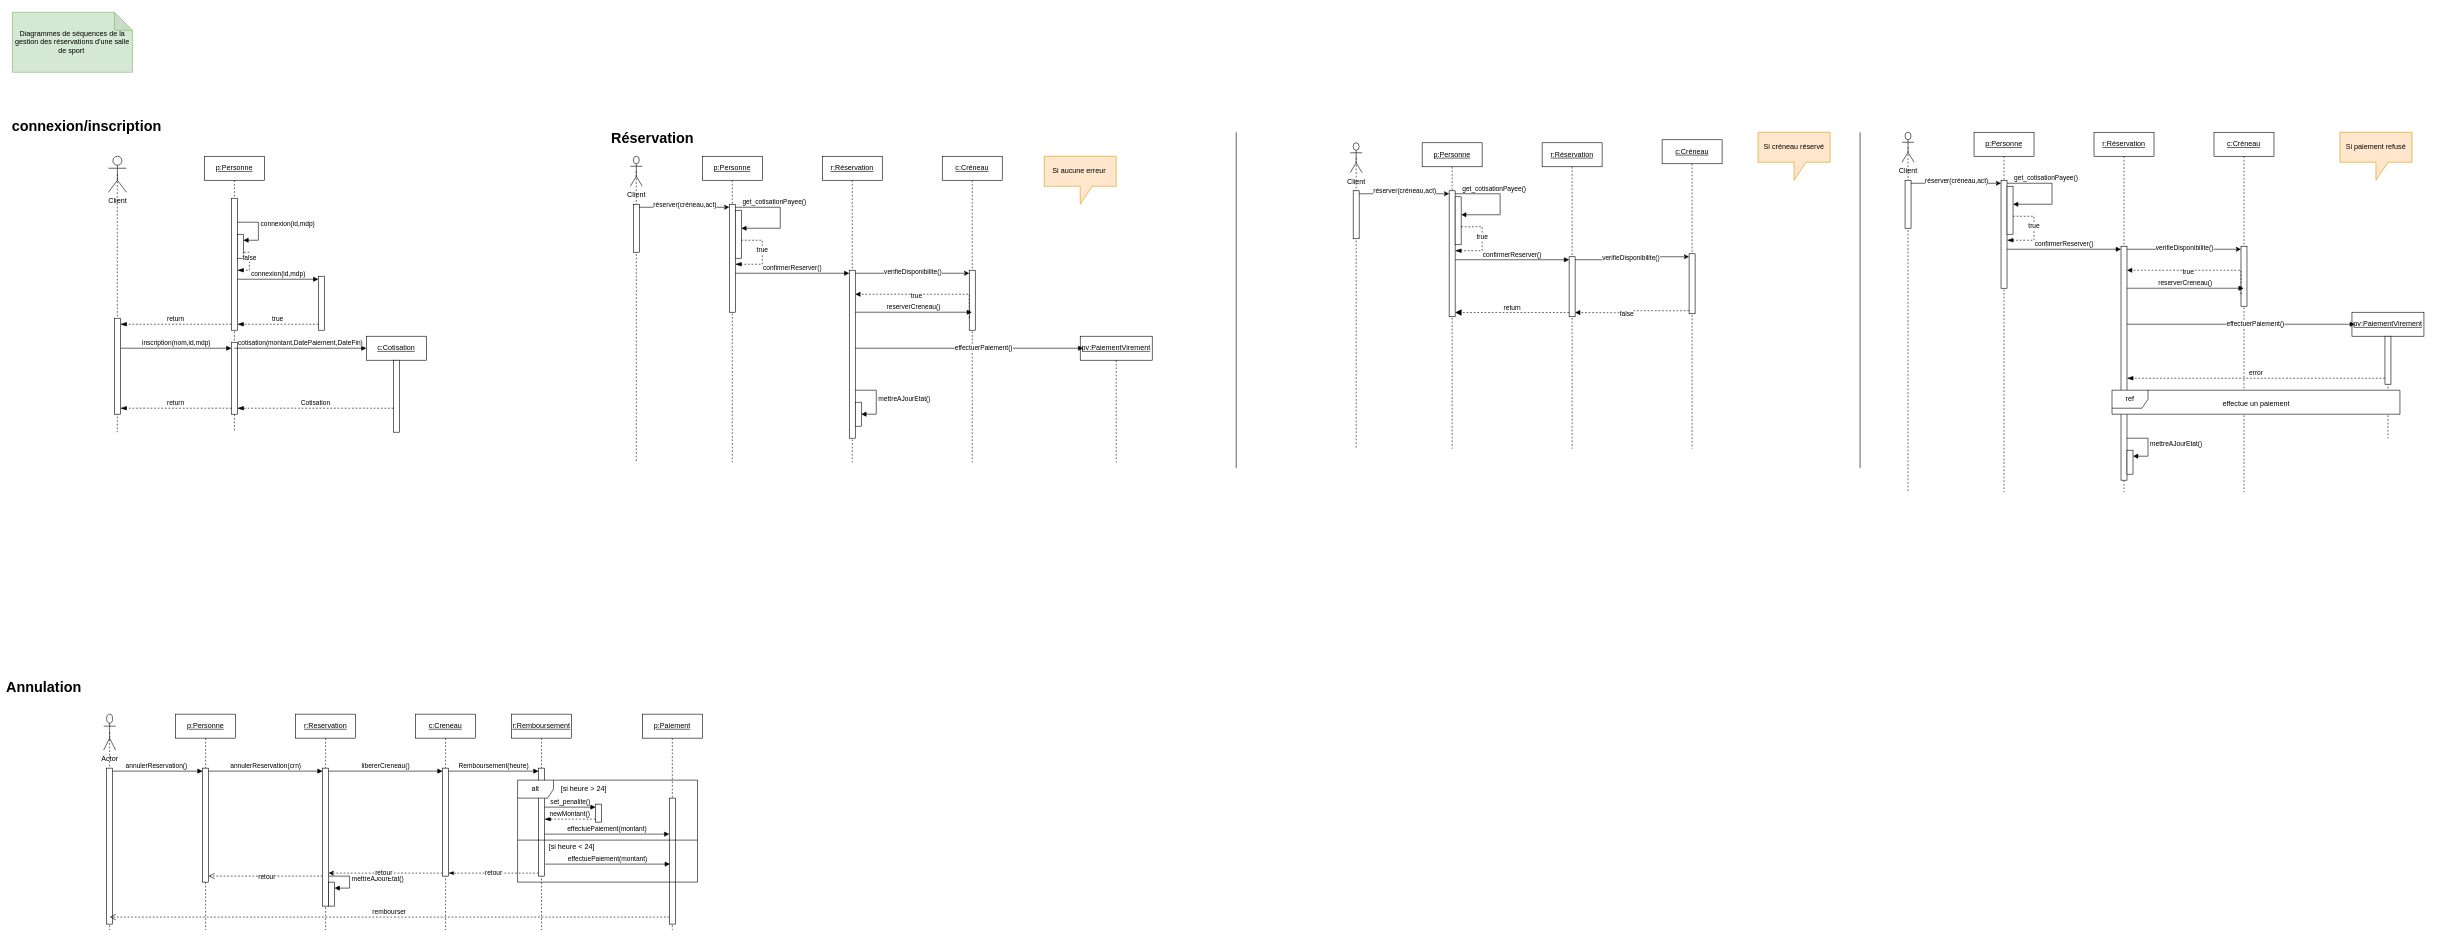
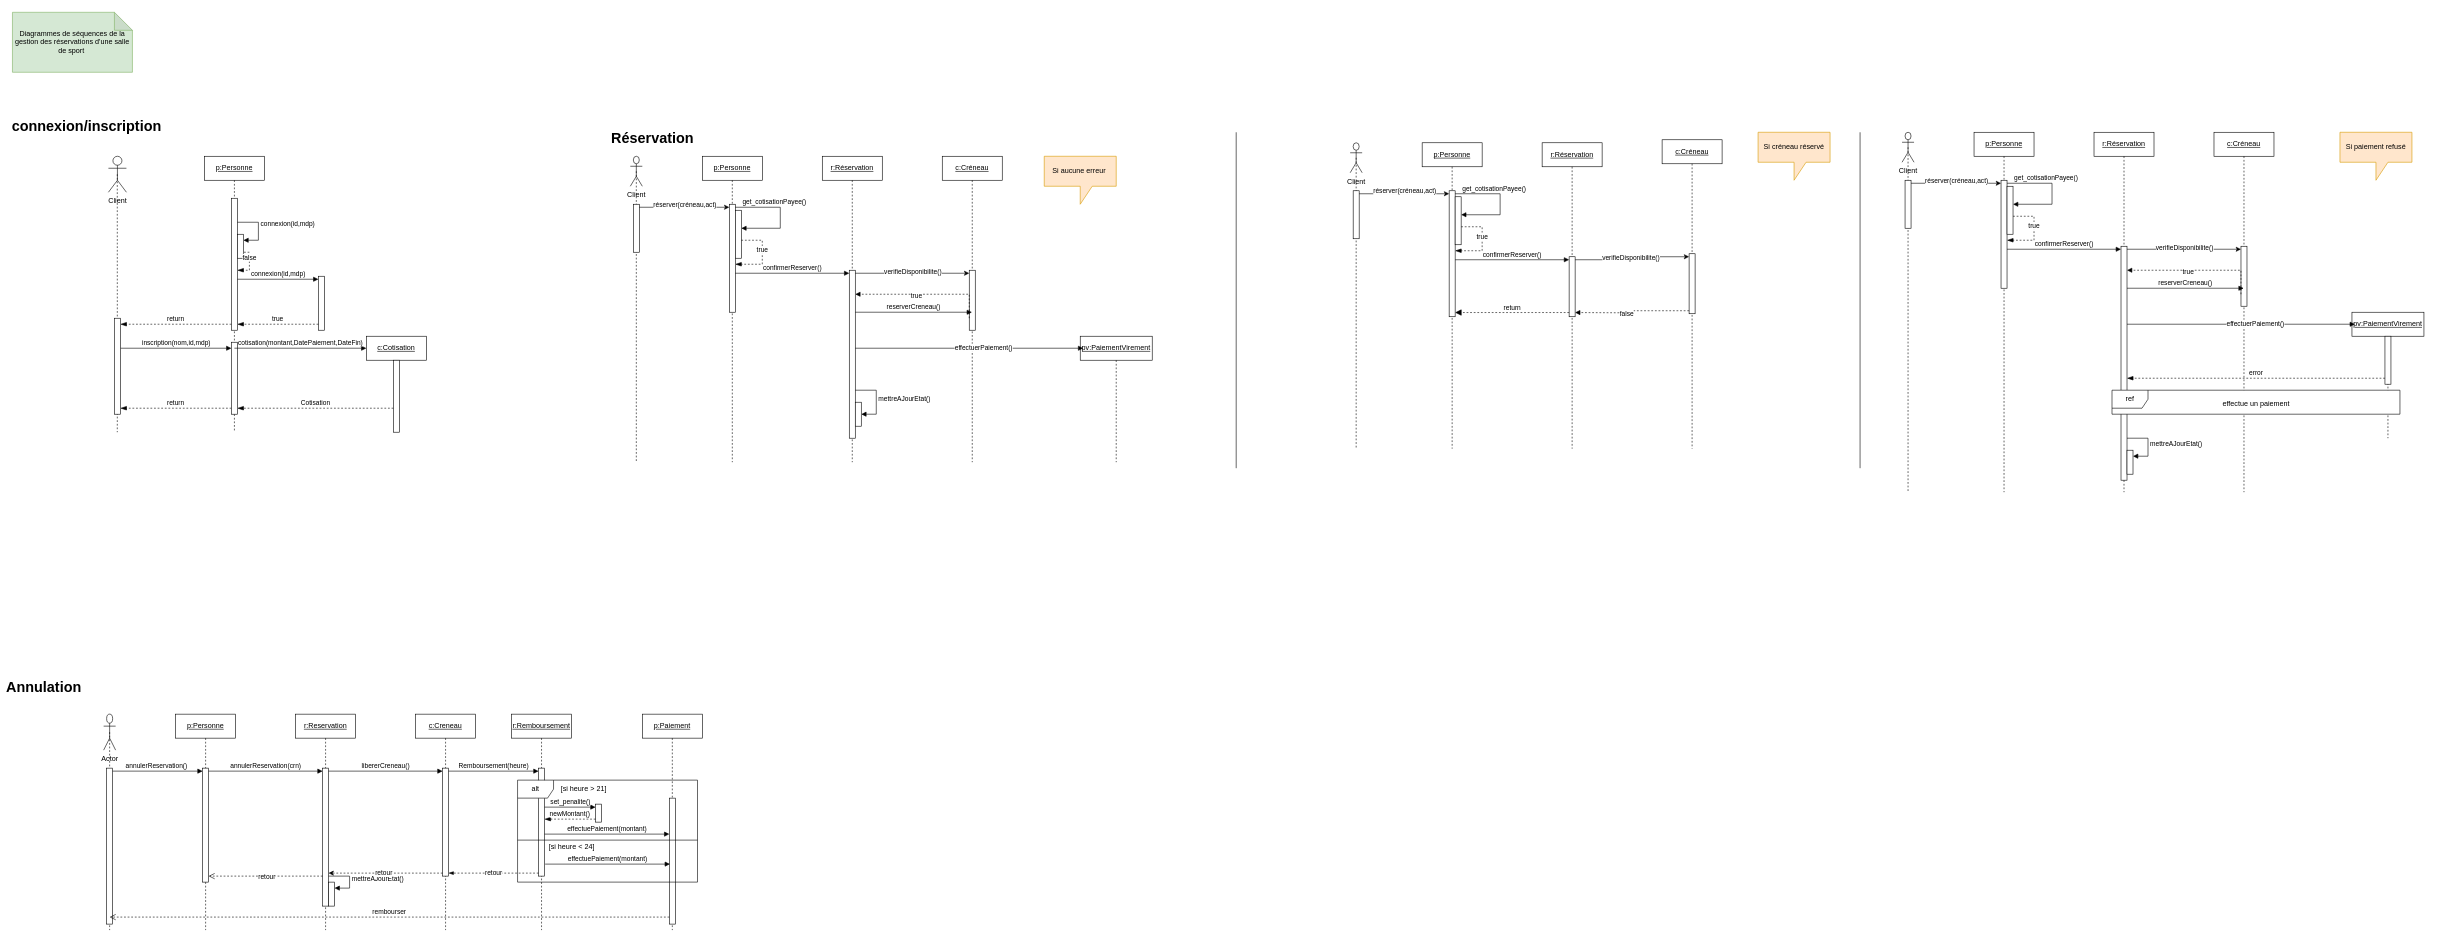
(584, 789) -> (584, 789)
